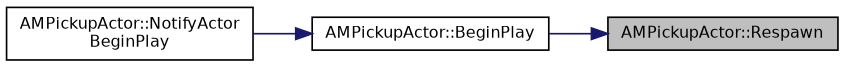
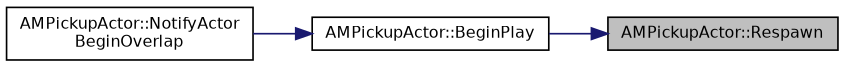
(130, 34) -> (130, 34)
